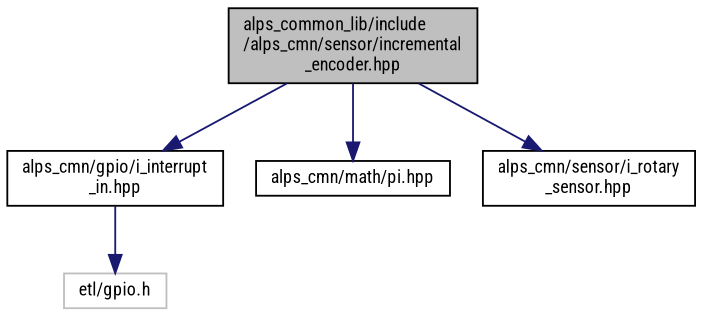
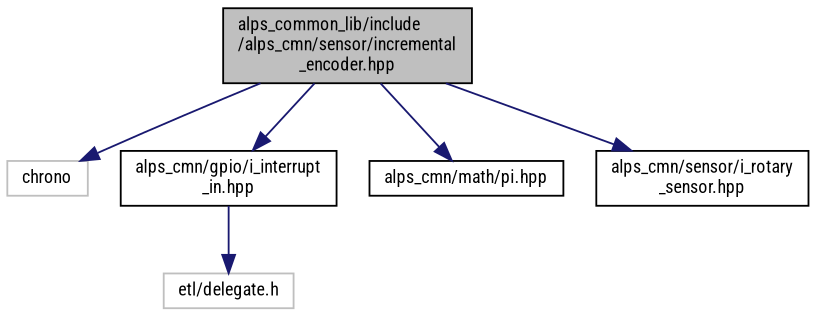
none -> (48, 178)
(115, 291) -> (229, 291)
